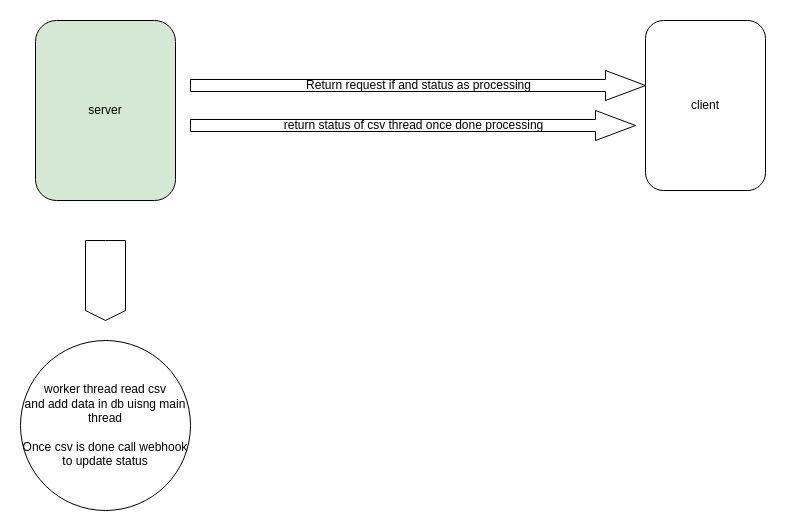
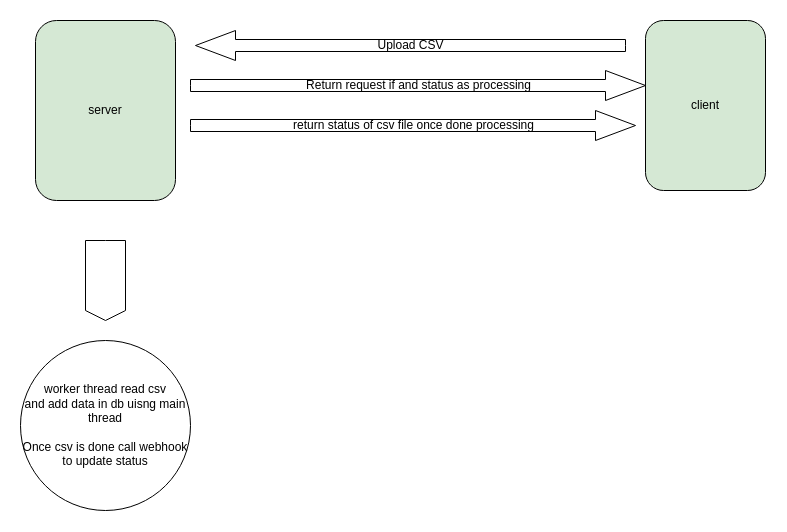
none -> (411, 46)
(706, 106) -> (706, 106)
(414, 126) -> (414, 126)
